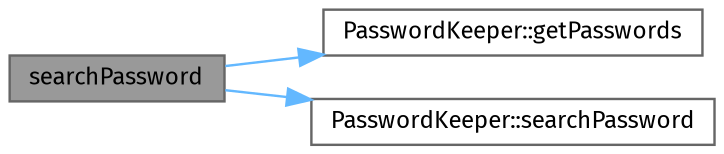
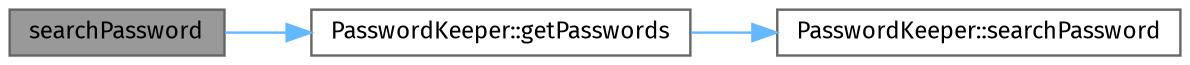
(256, 94) -> (721, 33)
